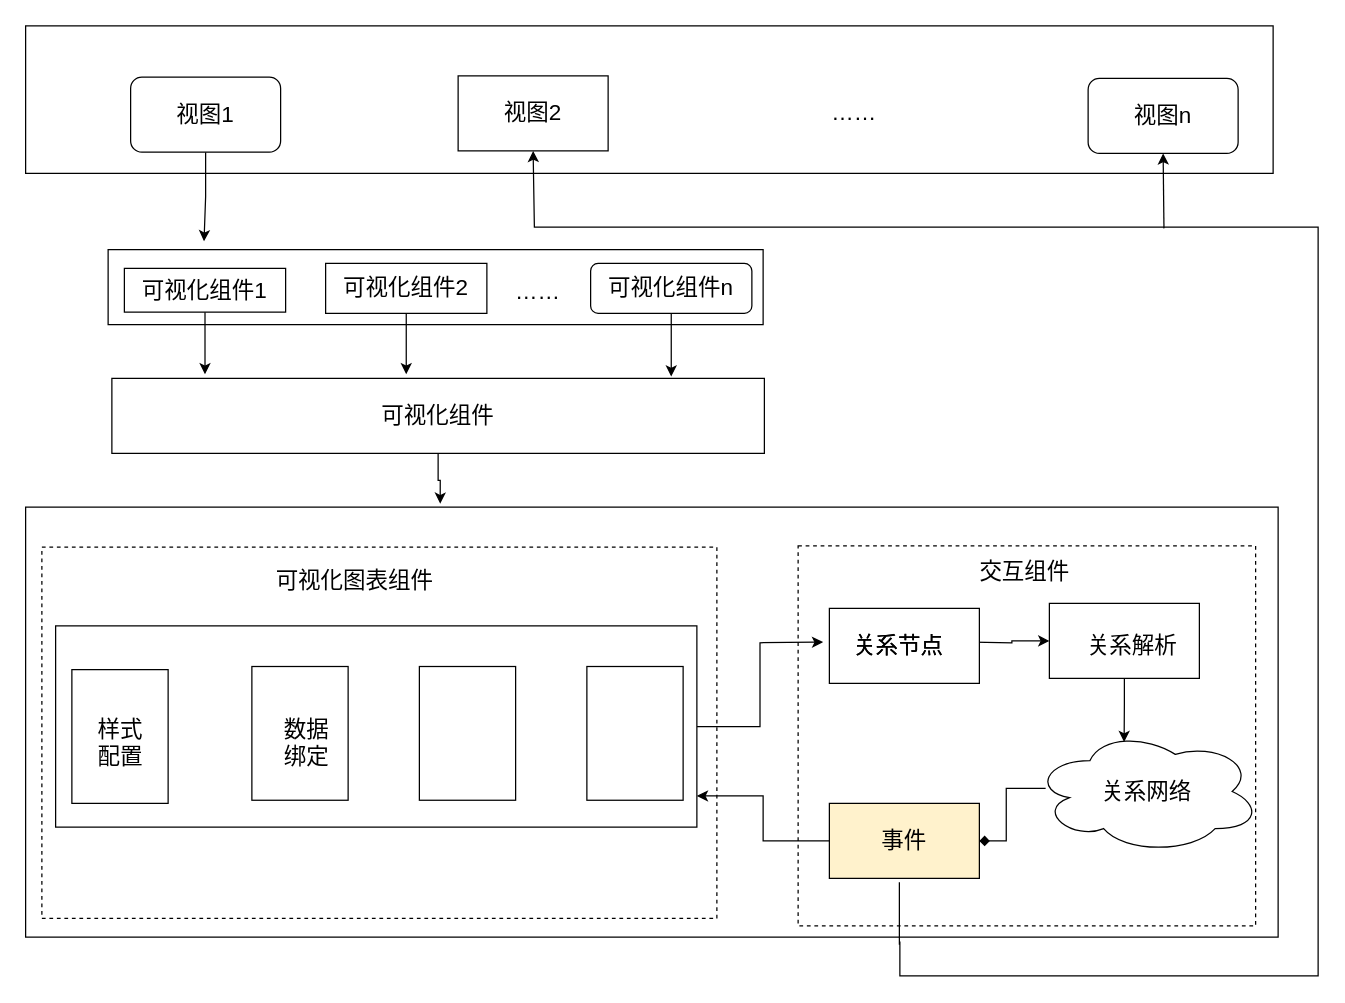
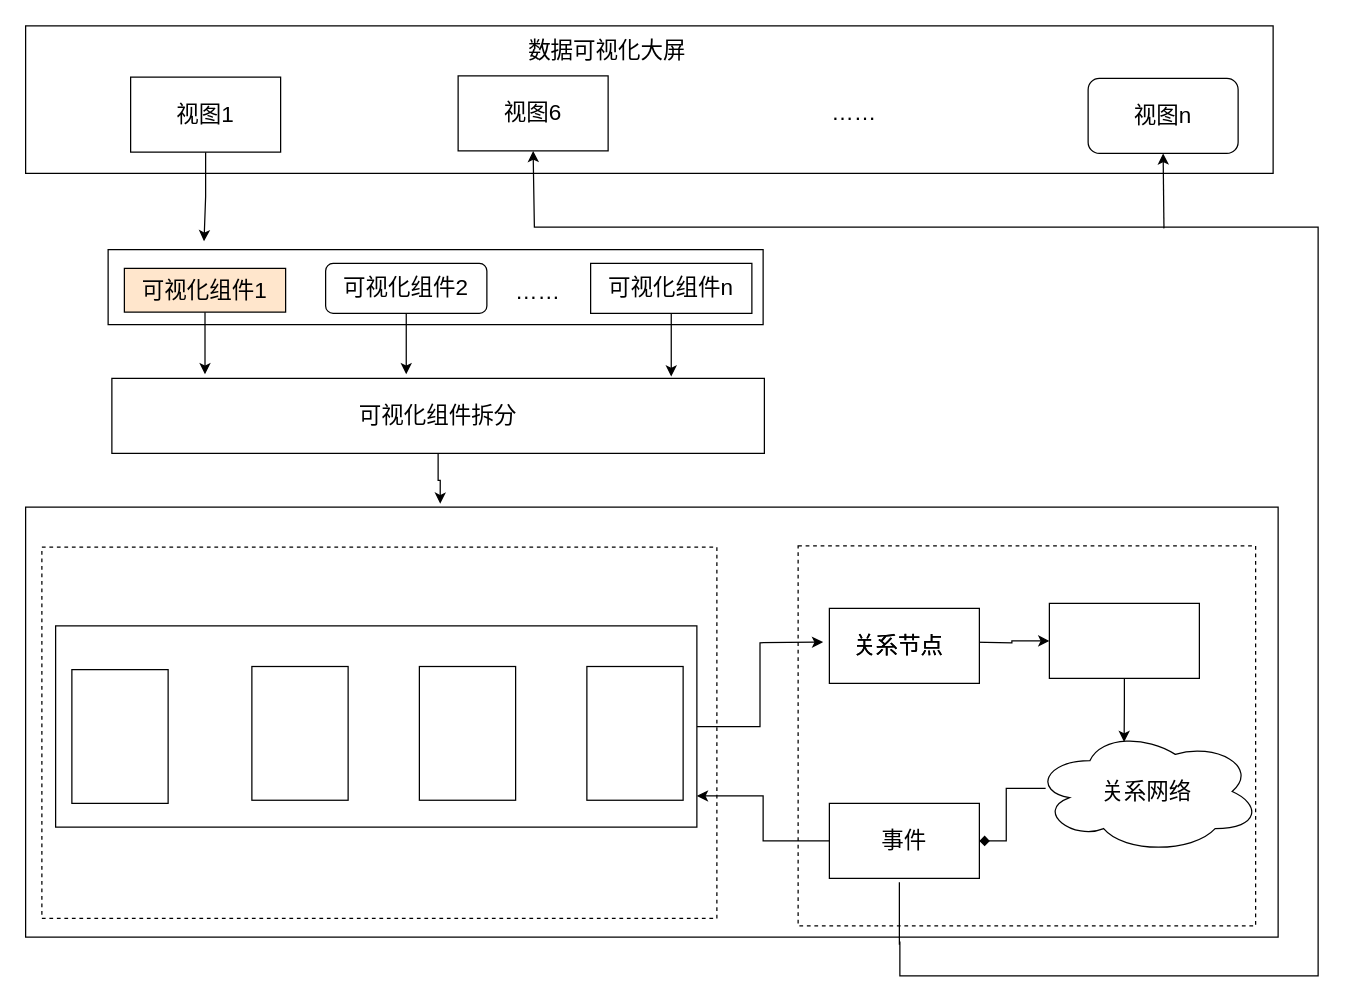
none -> (608, 51)
(533, 113) -> (533, 113)
(206, 114) -> (206, 114)
(406, 288) -> (406, 288)
(671, 288) -> (671, 288)
(205, 290) -> (205, 290)
(438, 416) -> (438, 416)
(1025, 571) -> none
(355, 581) -> none
(1133, 646) -> none
(120, 743) -> none
(307, 743) -> none
(904, 841) -> (904, 841)
